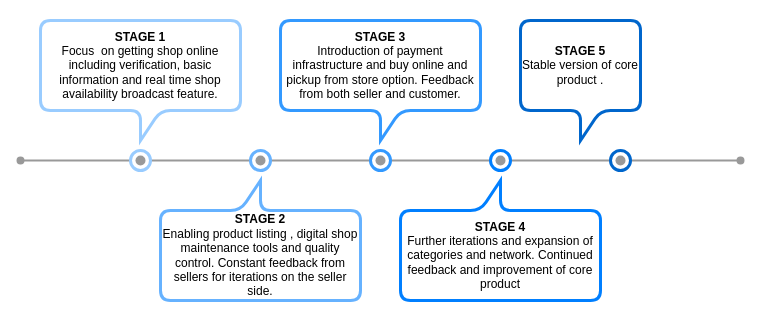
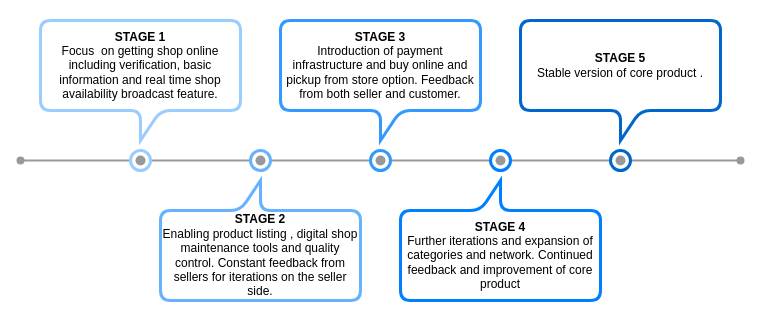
(581, 81) -> (621, 81)
